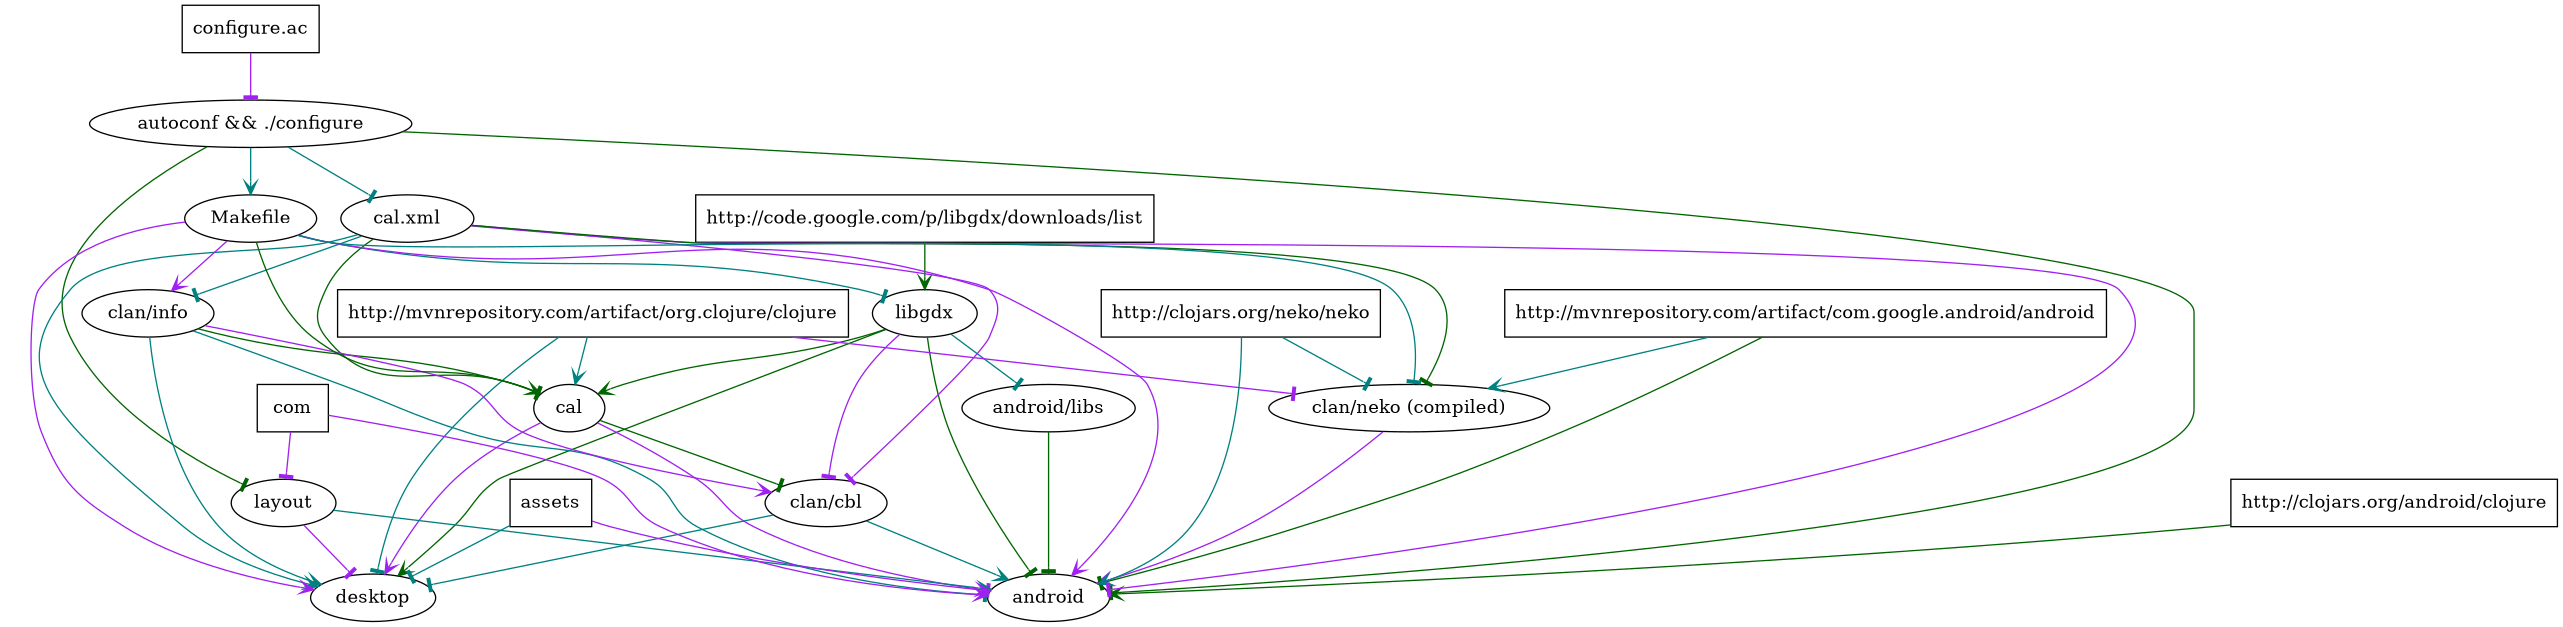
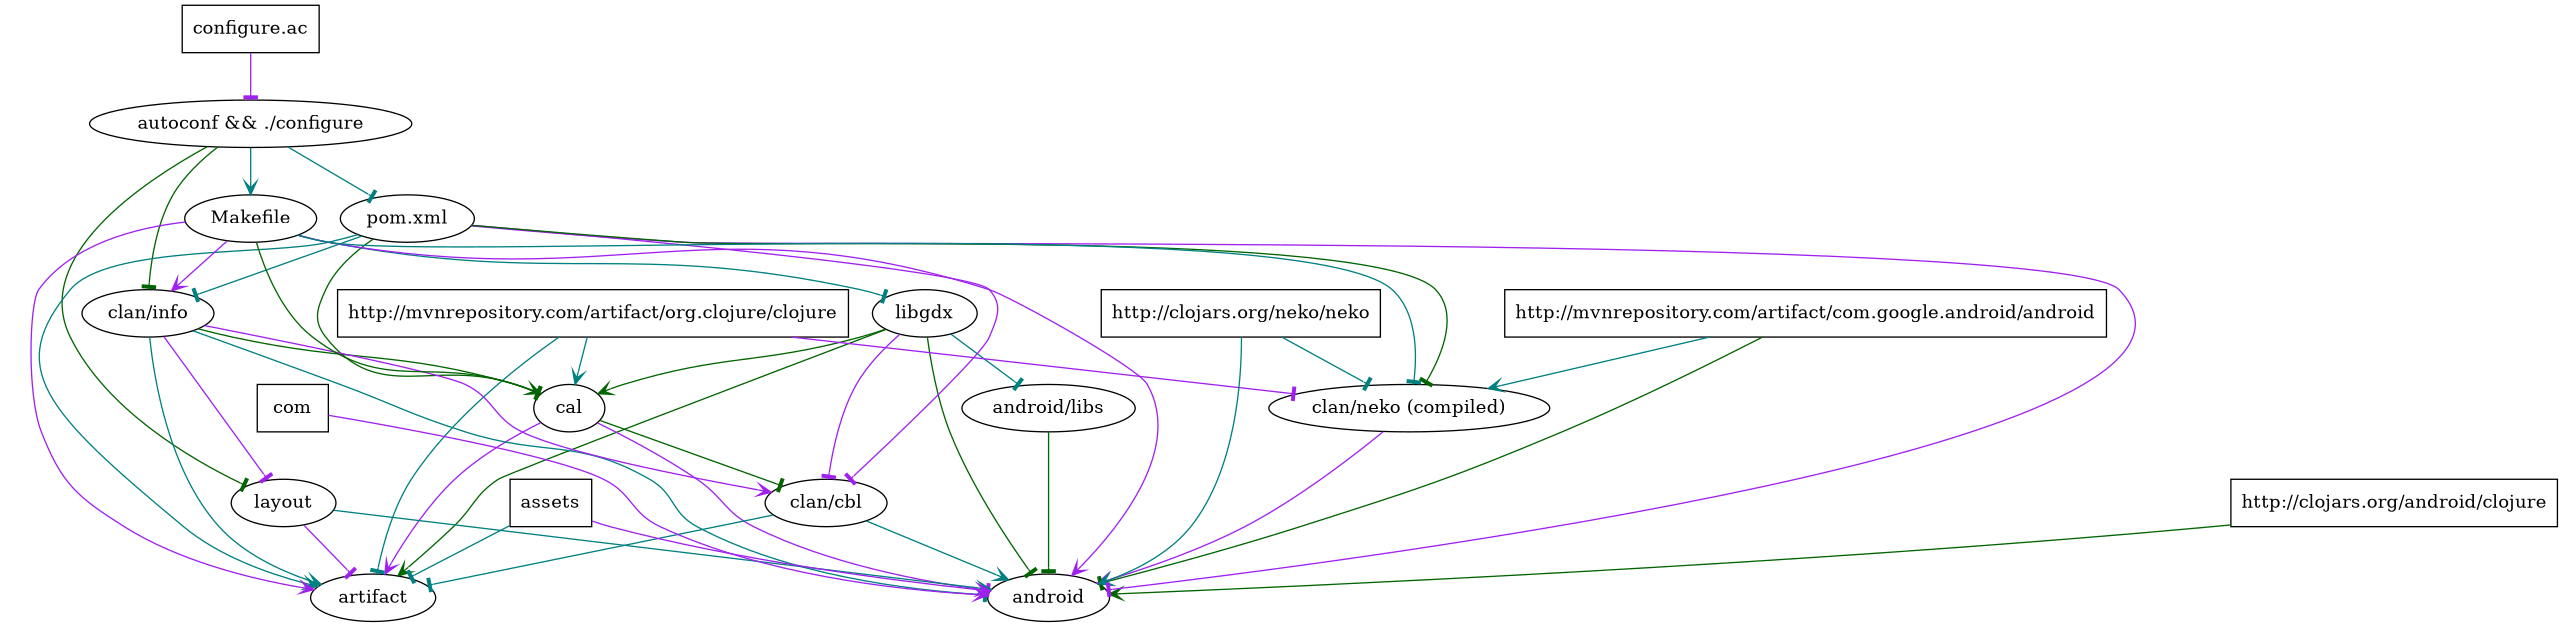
(407, 219) -> (407, 219)
(925, 219) -> none
(1905, 240) -> (167, 206)
(289, 452) -> (214, 405)
(373, 598) -> (373, 598)
